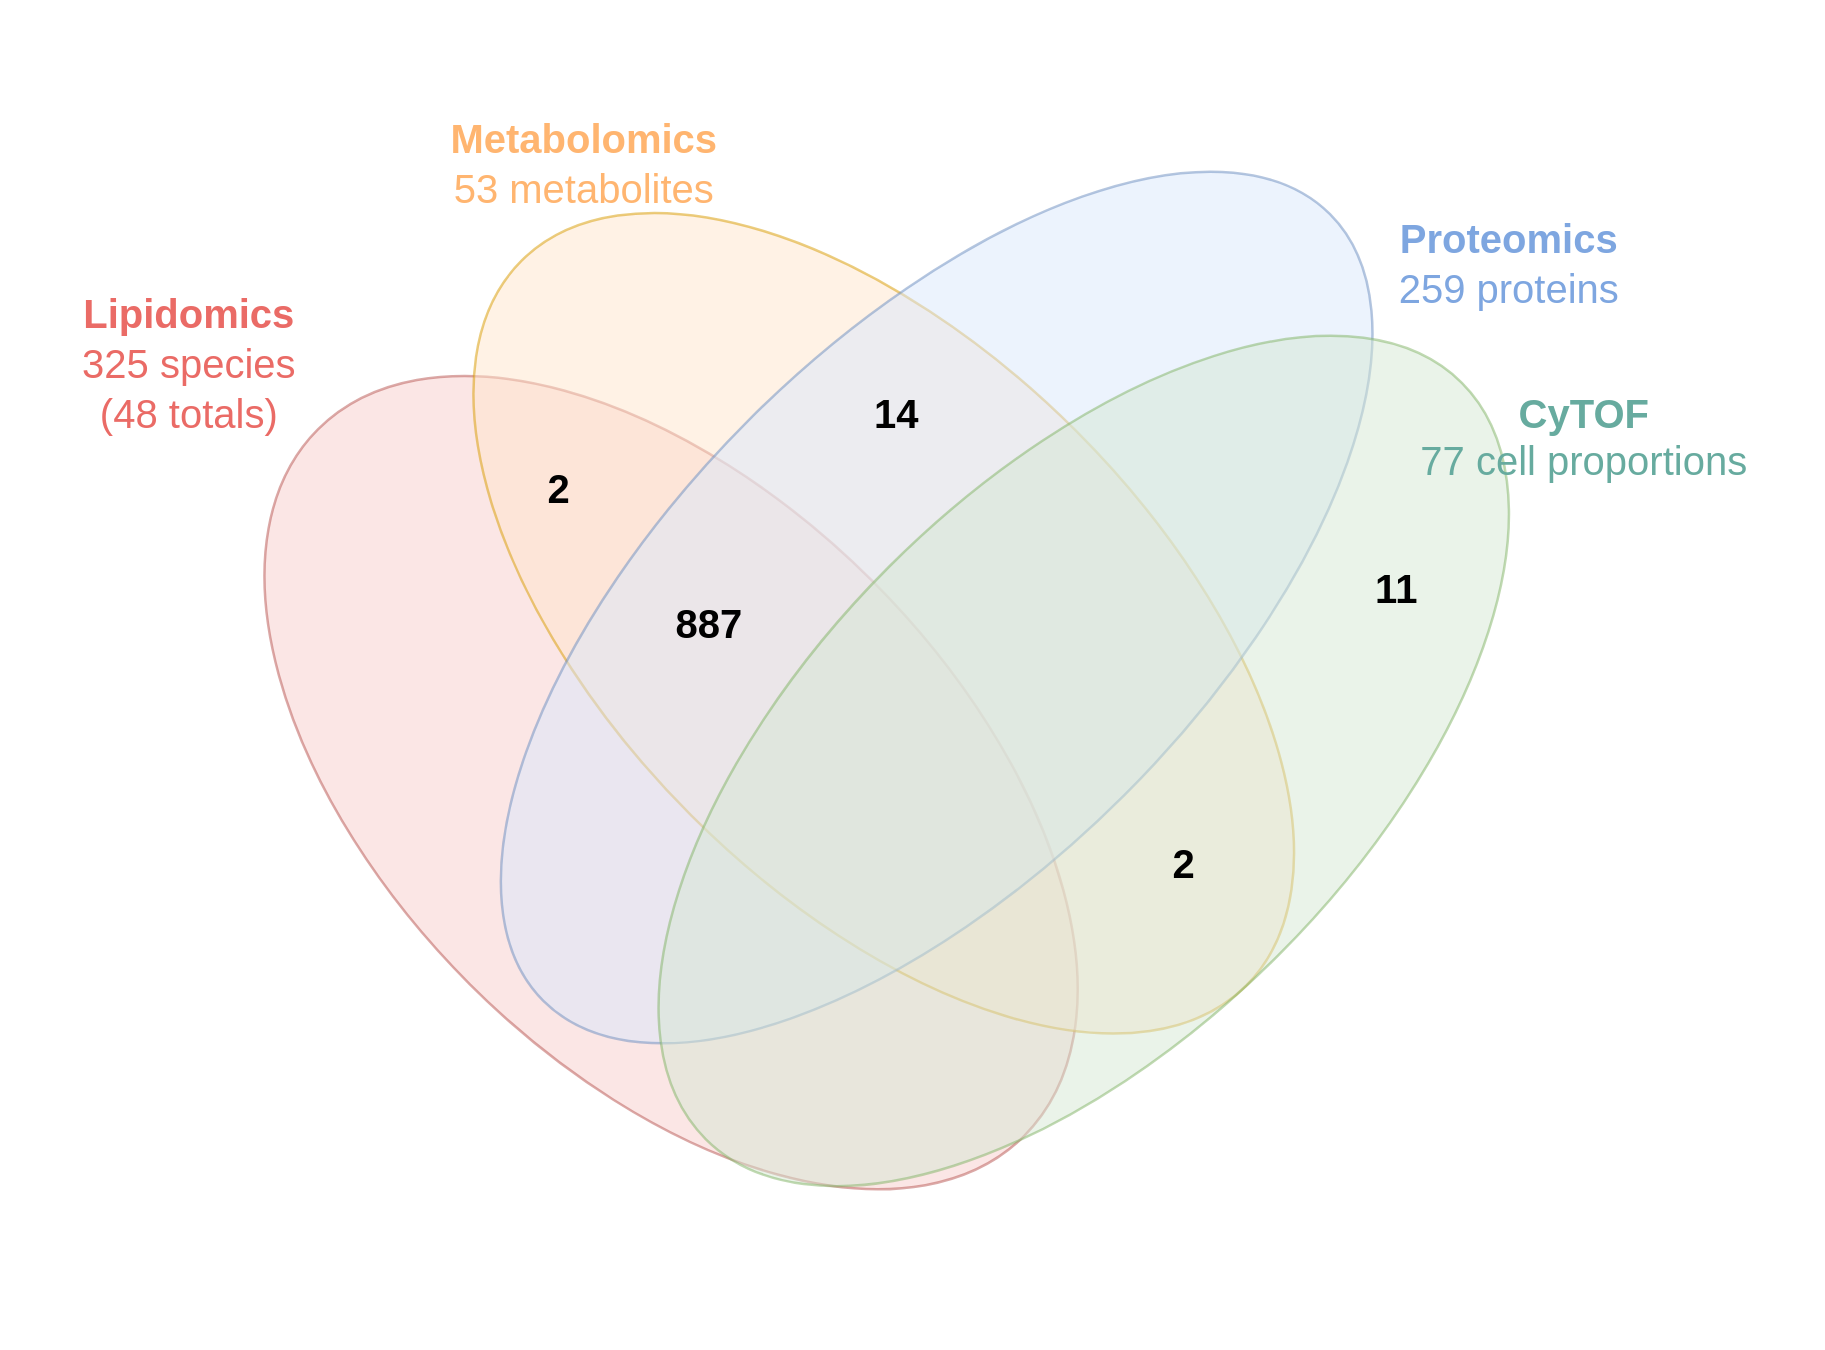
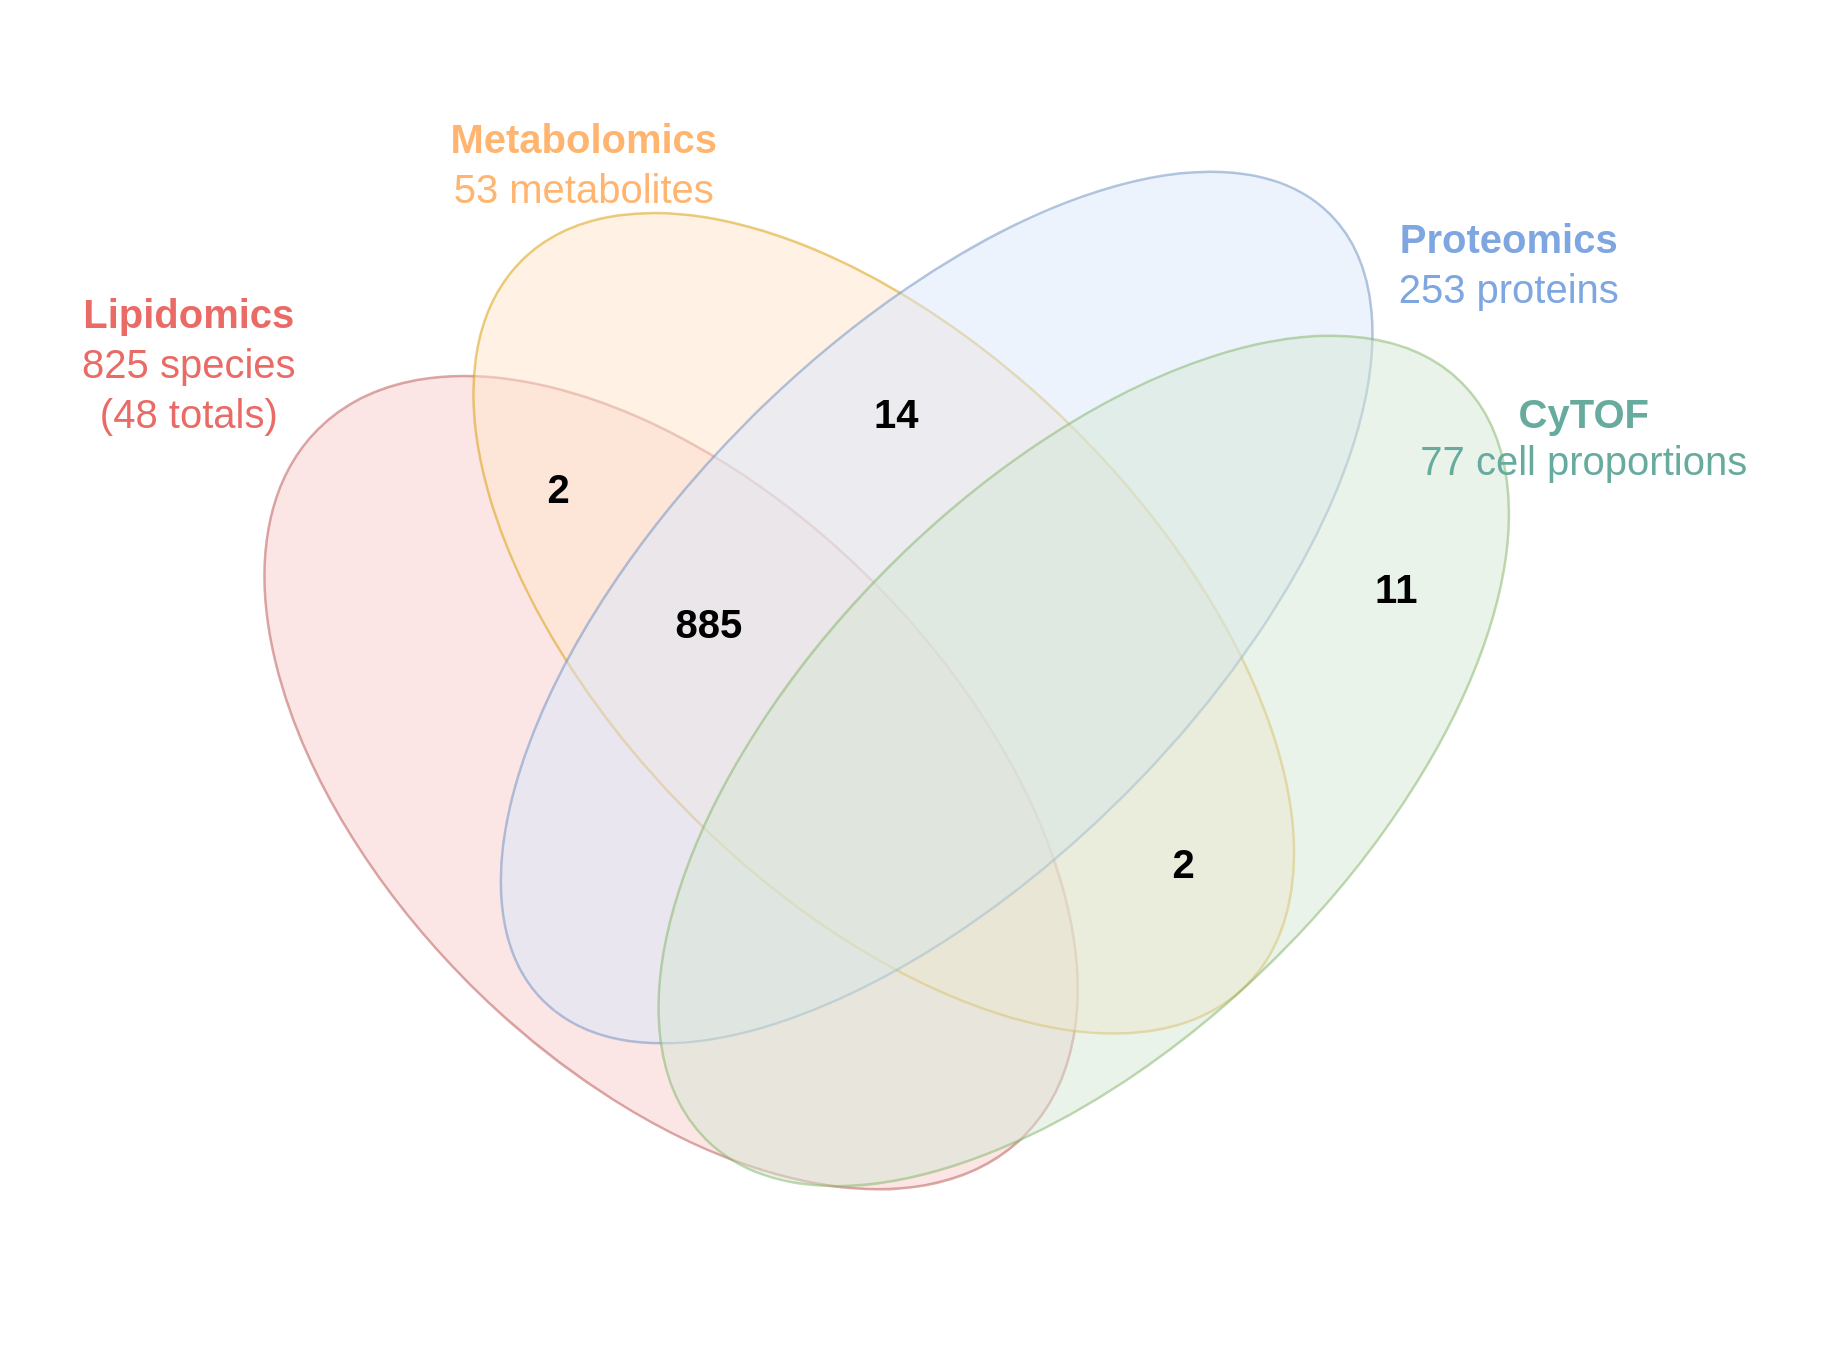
(1510, 289) -> (1510, 289)
(190, 389) -> (190, 389)
(710, 624) -> (710, 624)
